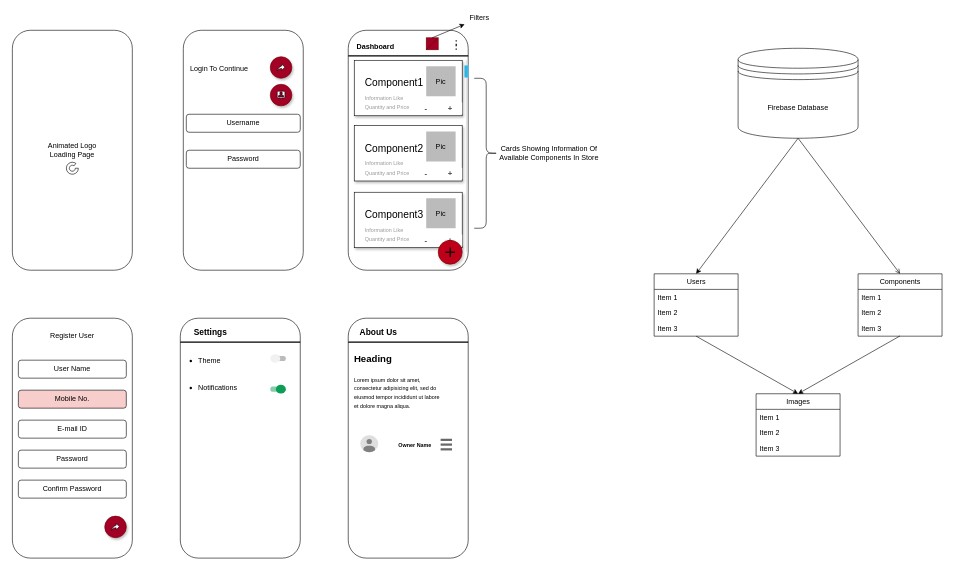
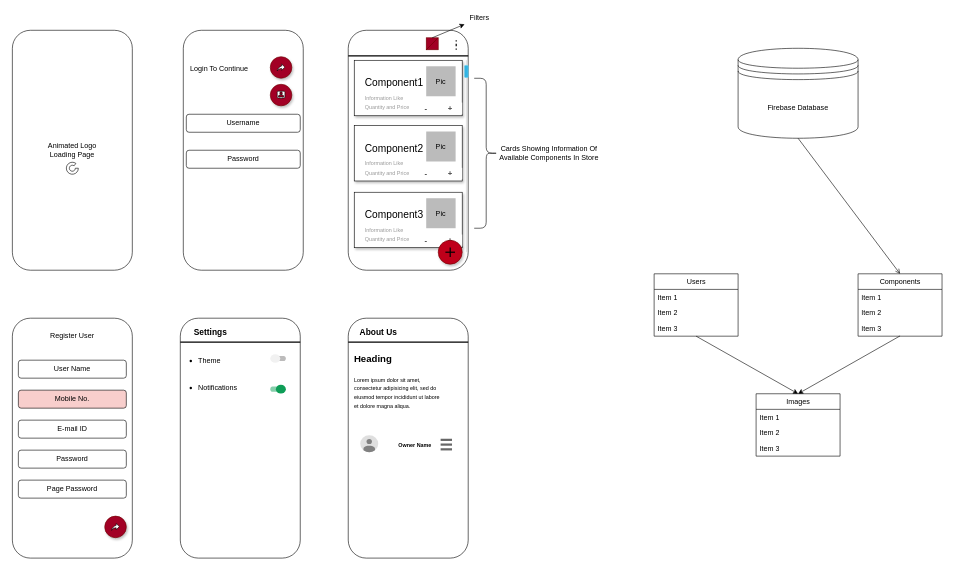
(375, 44) -> none
(748, 205) -> none
(72, 489) -> (72, 489)
